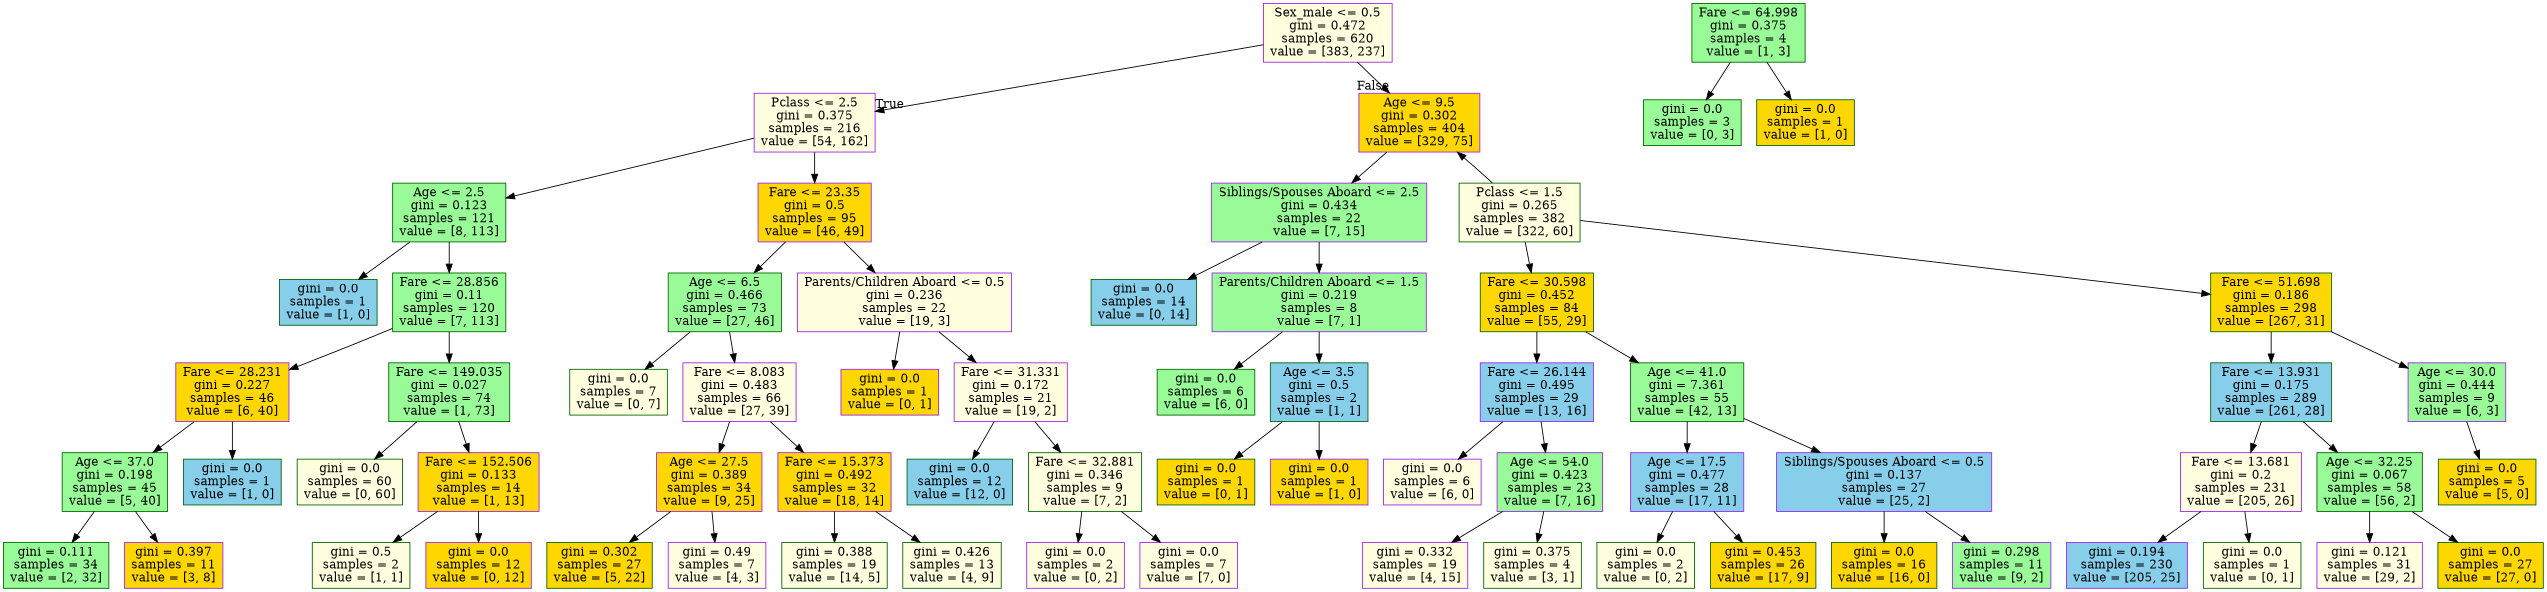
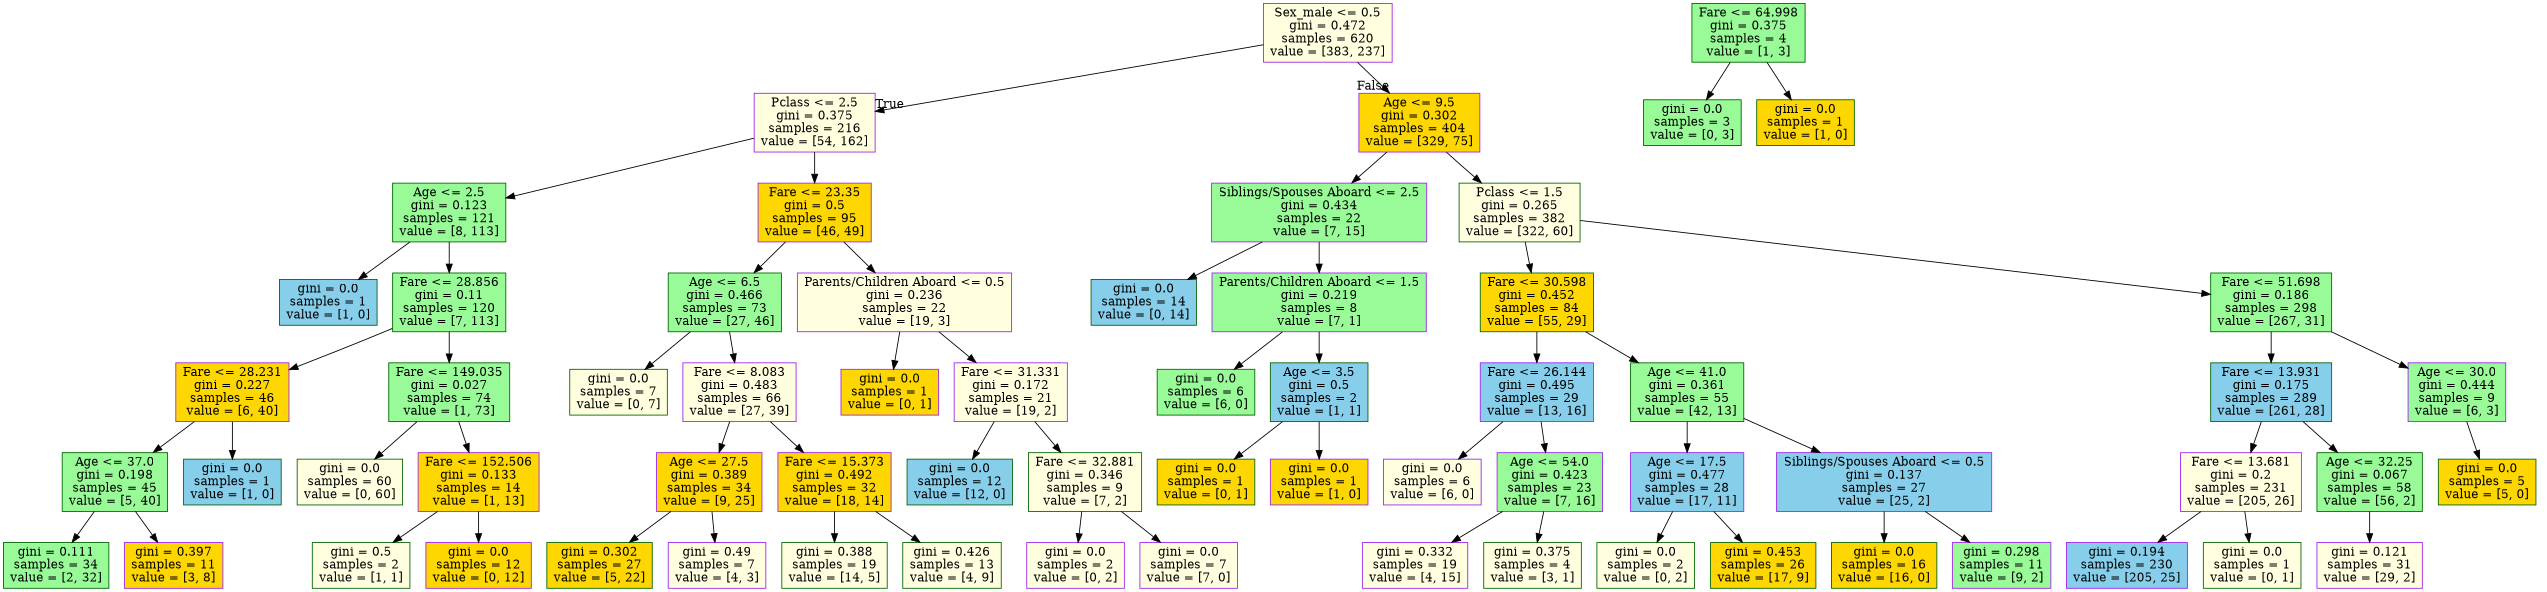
(1478, 170) -> (1460, 165)
(2271, 302) -> (2271, 302)
(1687, 392) -> (1687, 392)
(2491, 565) -> none
